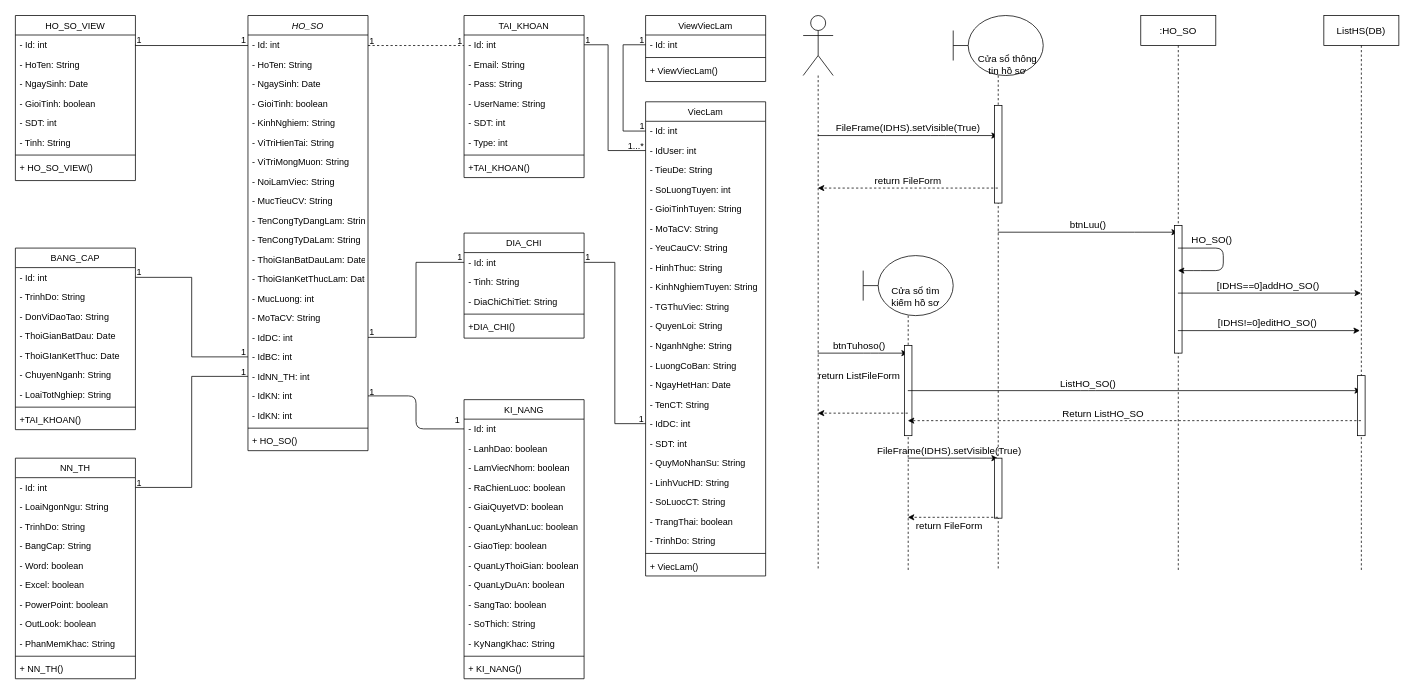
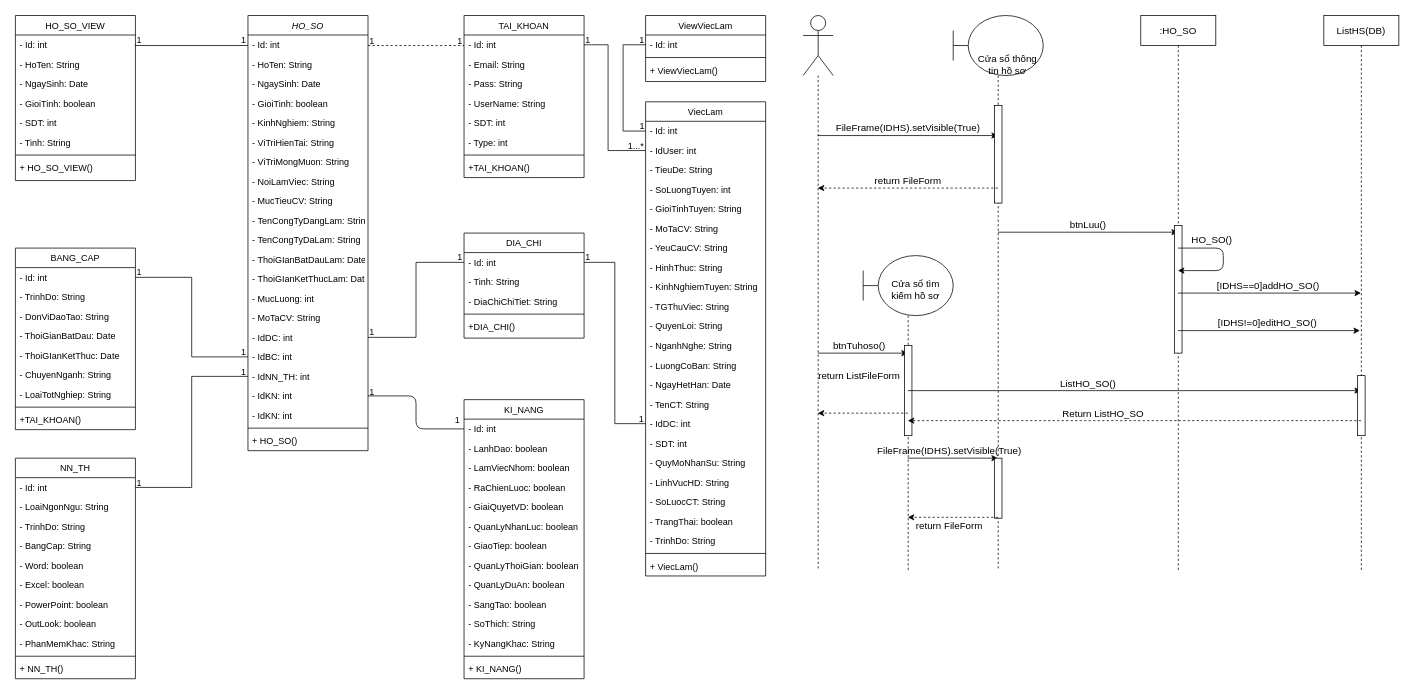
(915, 296) -> (915, 289)
